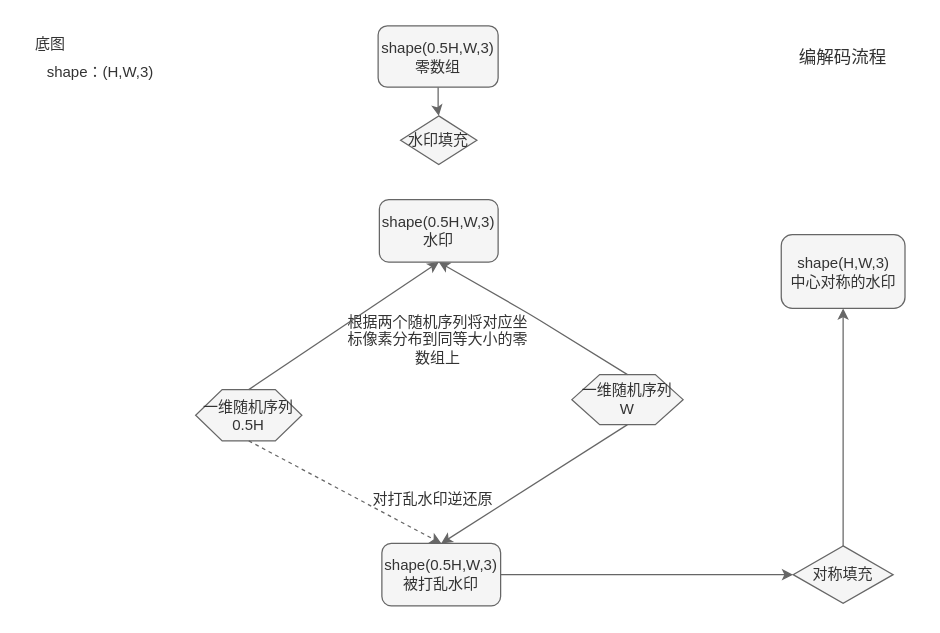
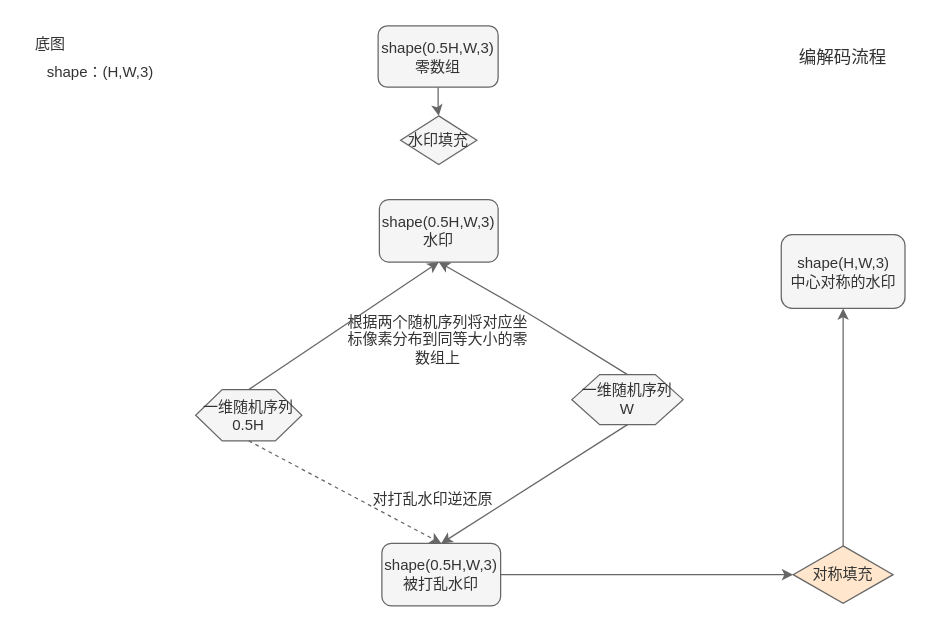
(843, 574) -> (843, 574)
